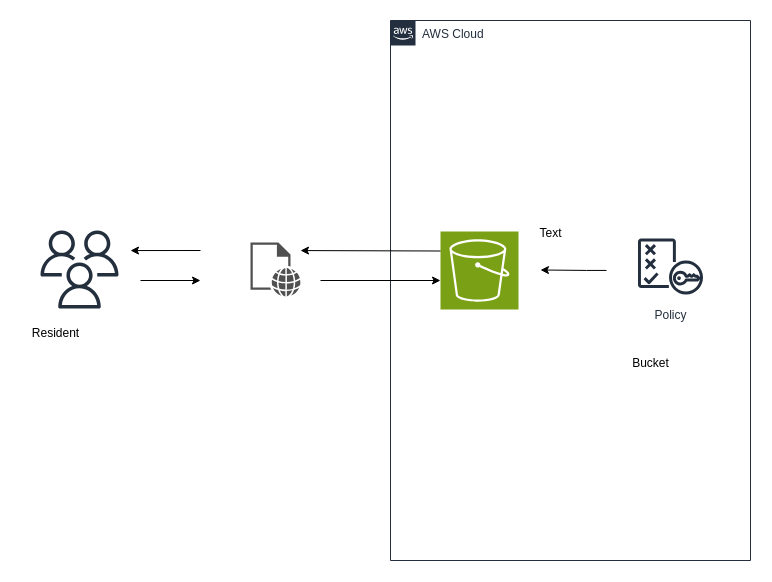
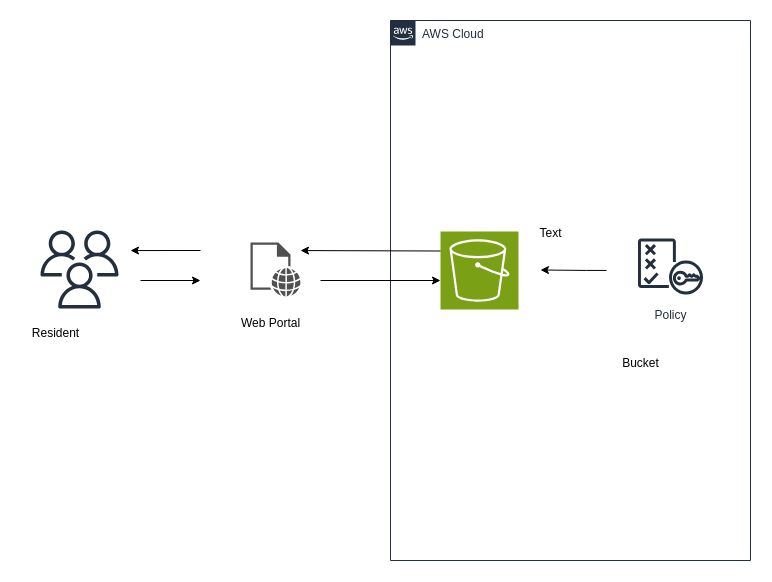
none -> (271, 324)
(651, 364) -> (641, 364)
